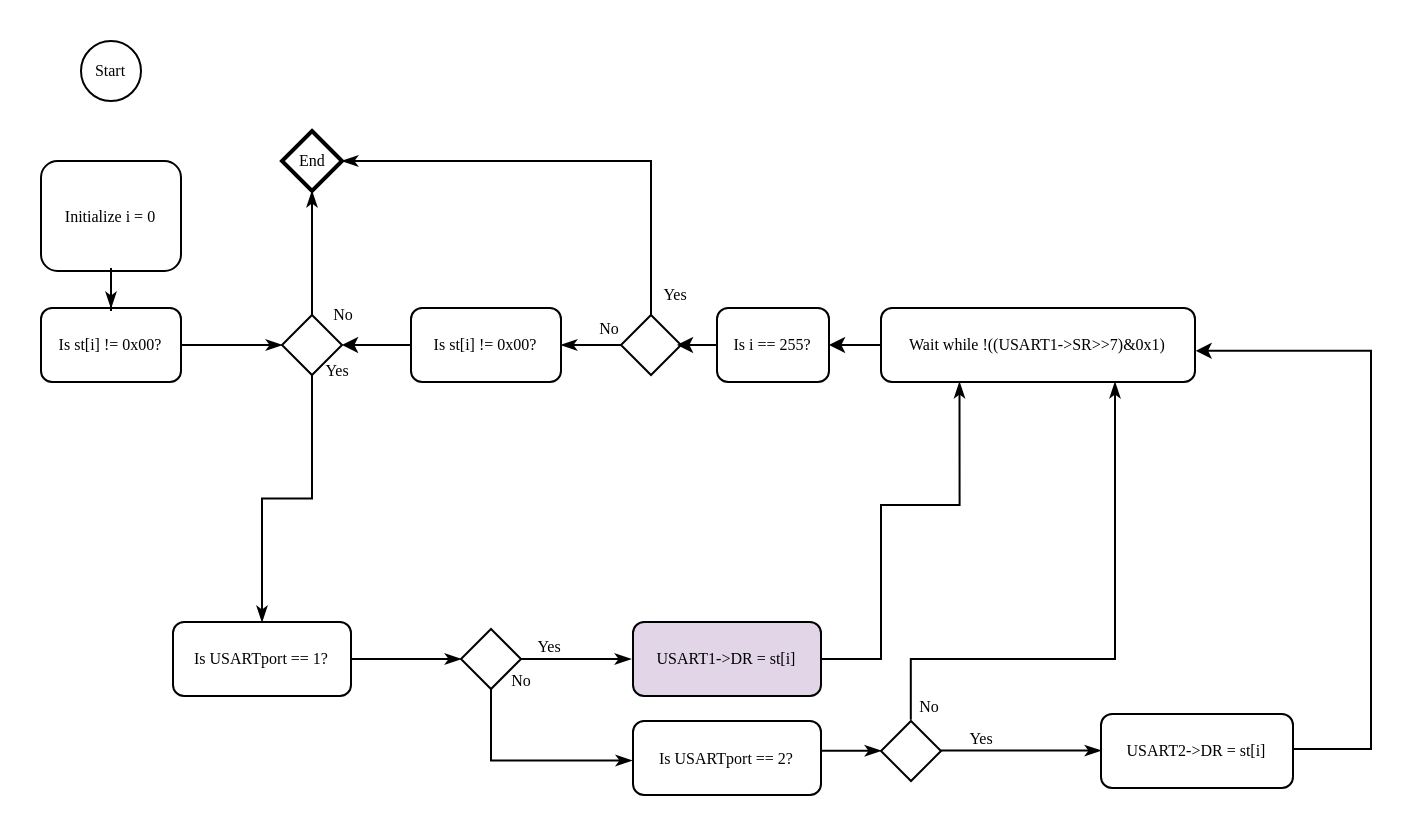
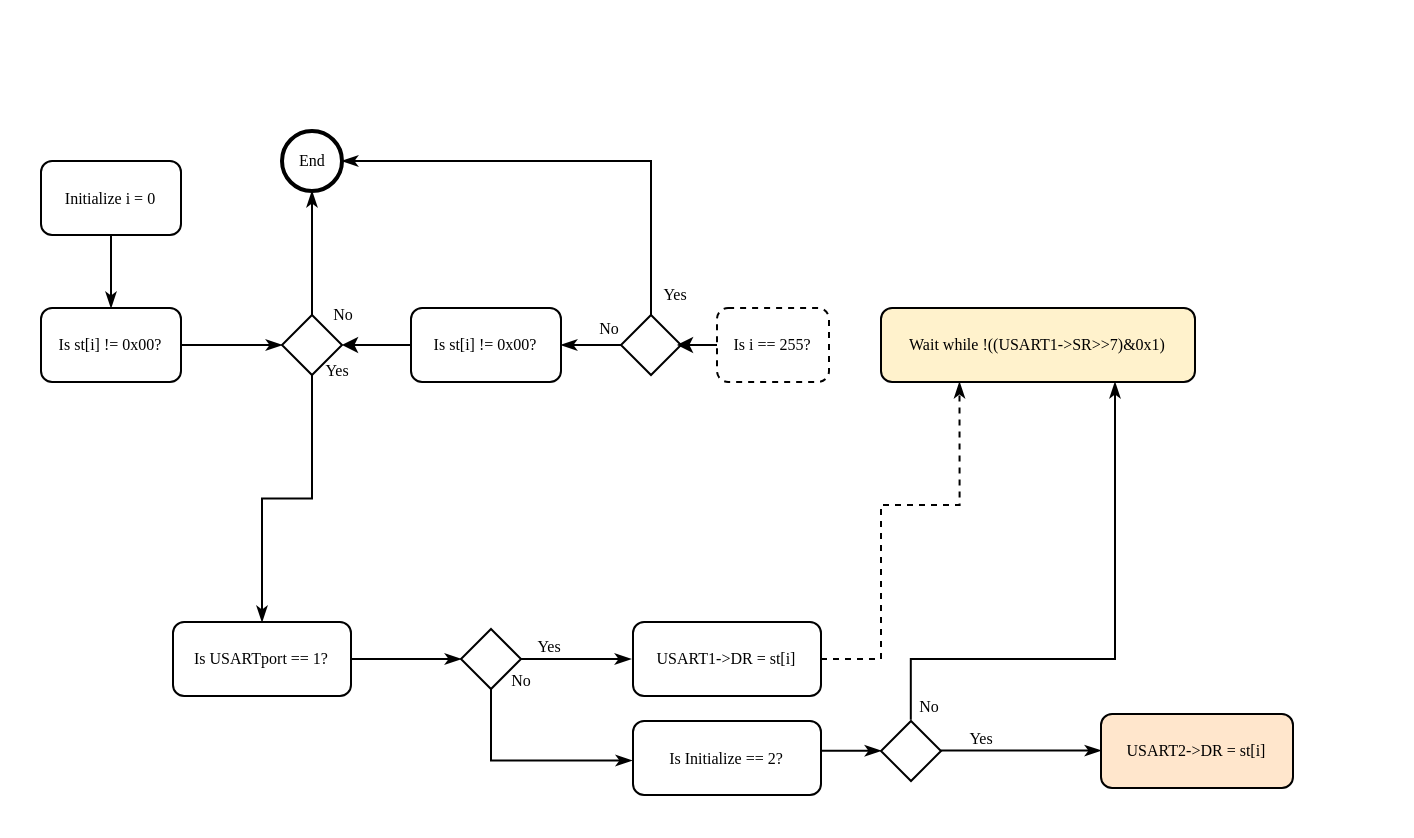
(111, 71) -> none
(312, 161) -> (312, 161)
(111, 216) -> (111, 198)
(773, 345) -> (773, 345)
(849, 345) -> none
(1038, 345) -> (1038, 345)
(1371, 508) -> none
(881, 519) -> (881, 519)
(727, 659) -> (727, 659)
(1197, 751) -> (1197, 751)
(727, 759) -> (727, 759)
